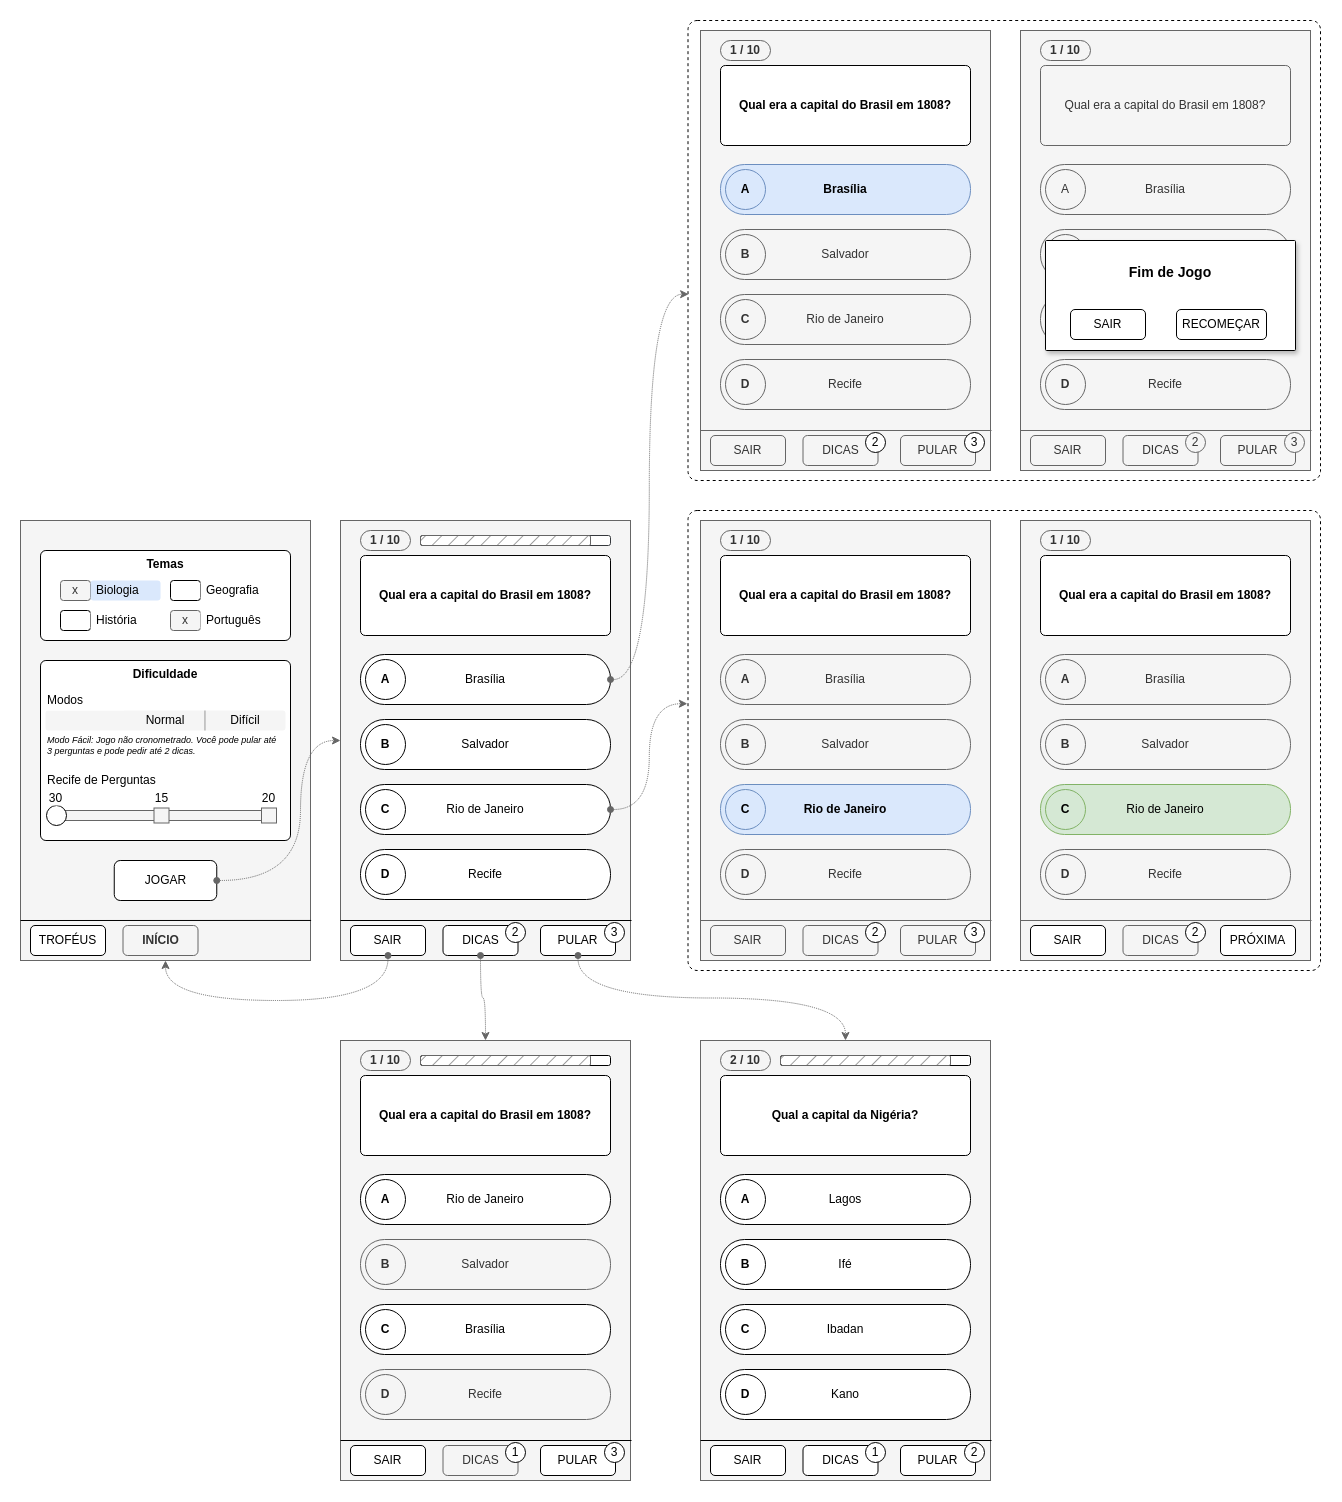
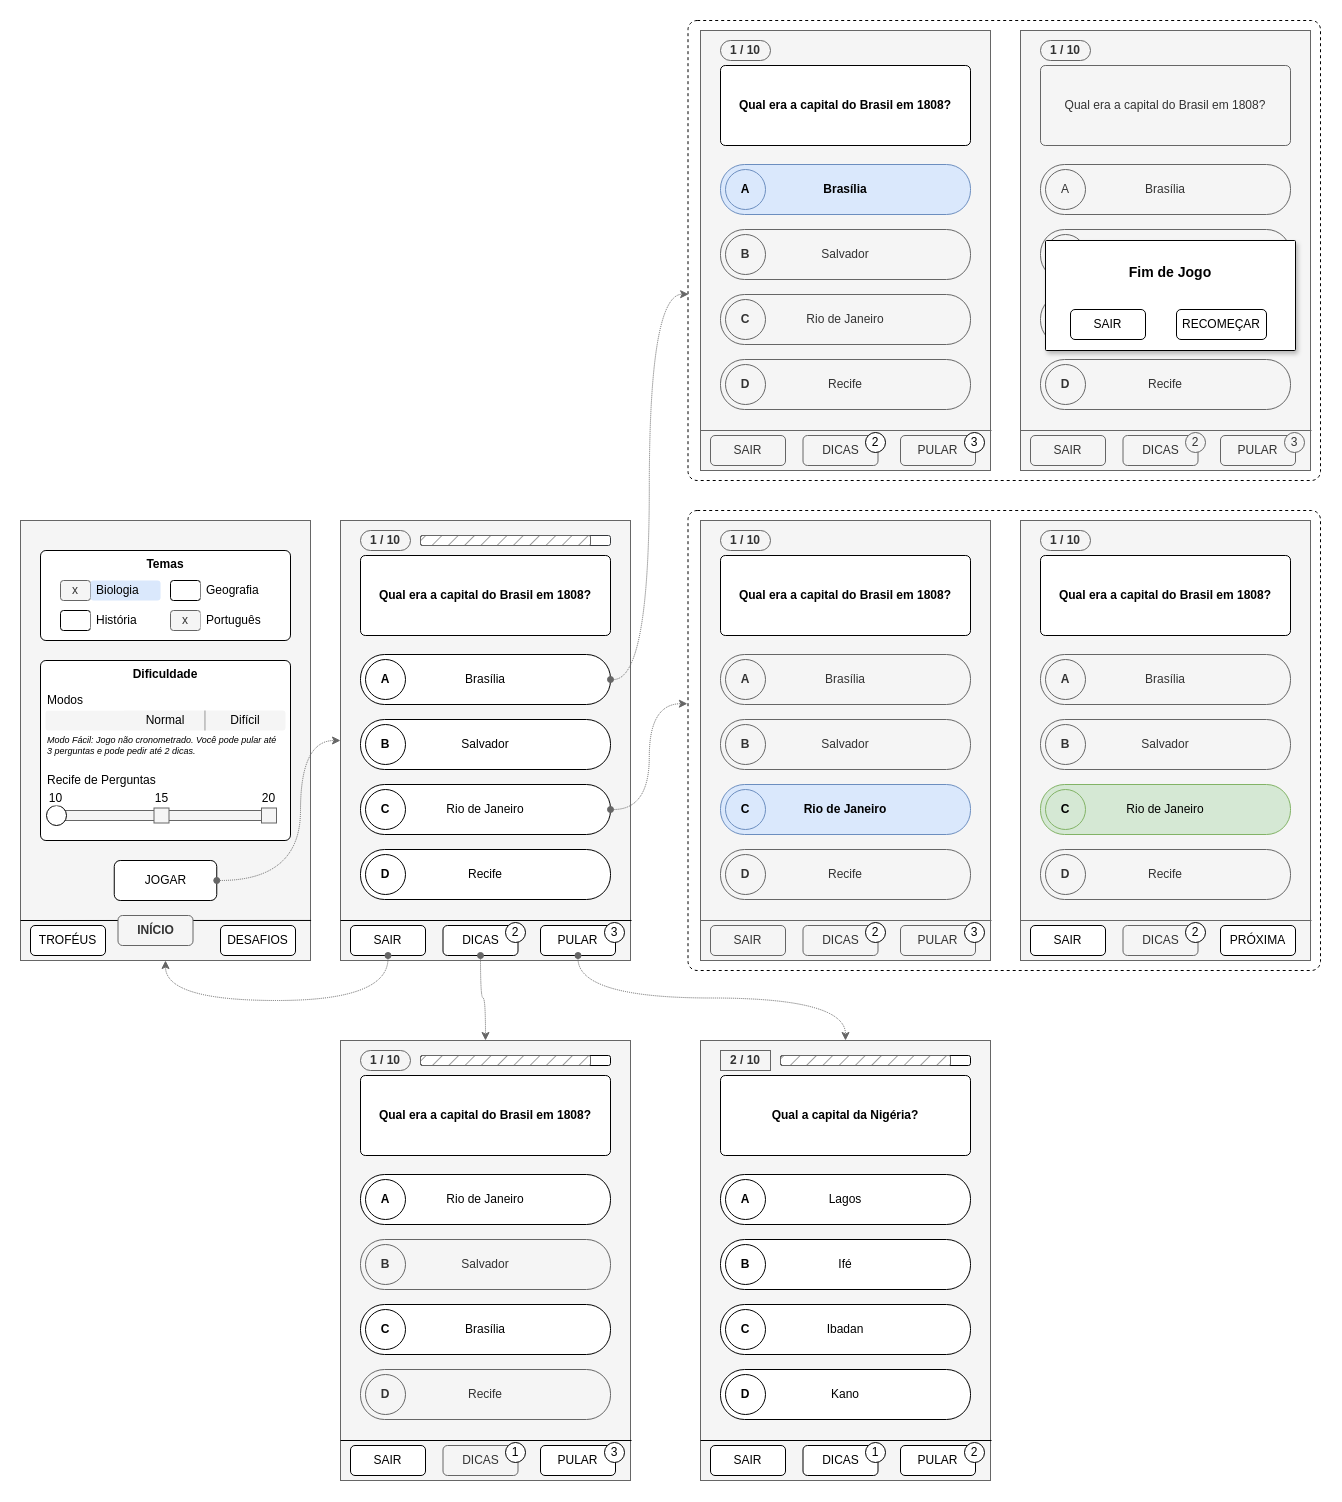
(56, 799) -> (56, 799)
(161, 941) -> (156, 931)
none -> (258, 941)
(746, 1061) -> (746, 1061)
